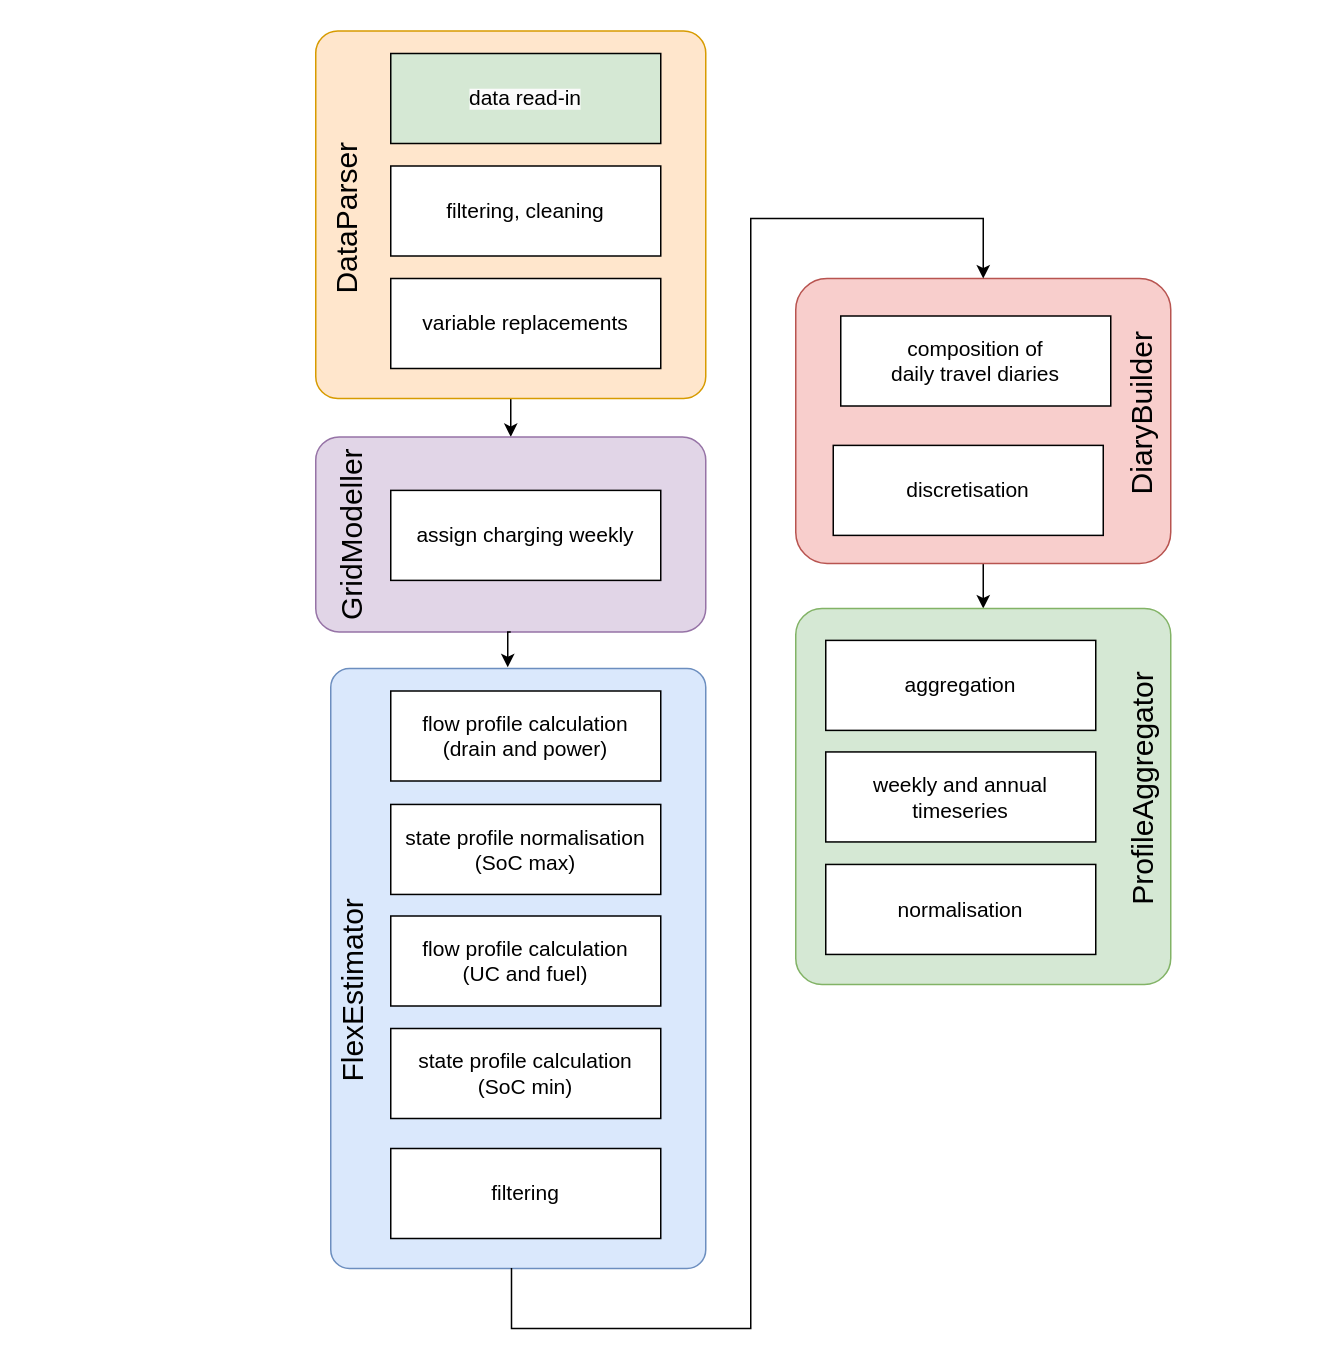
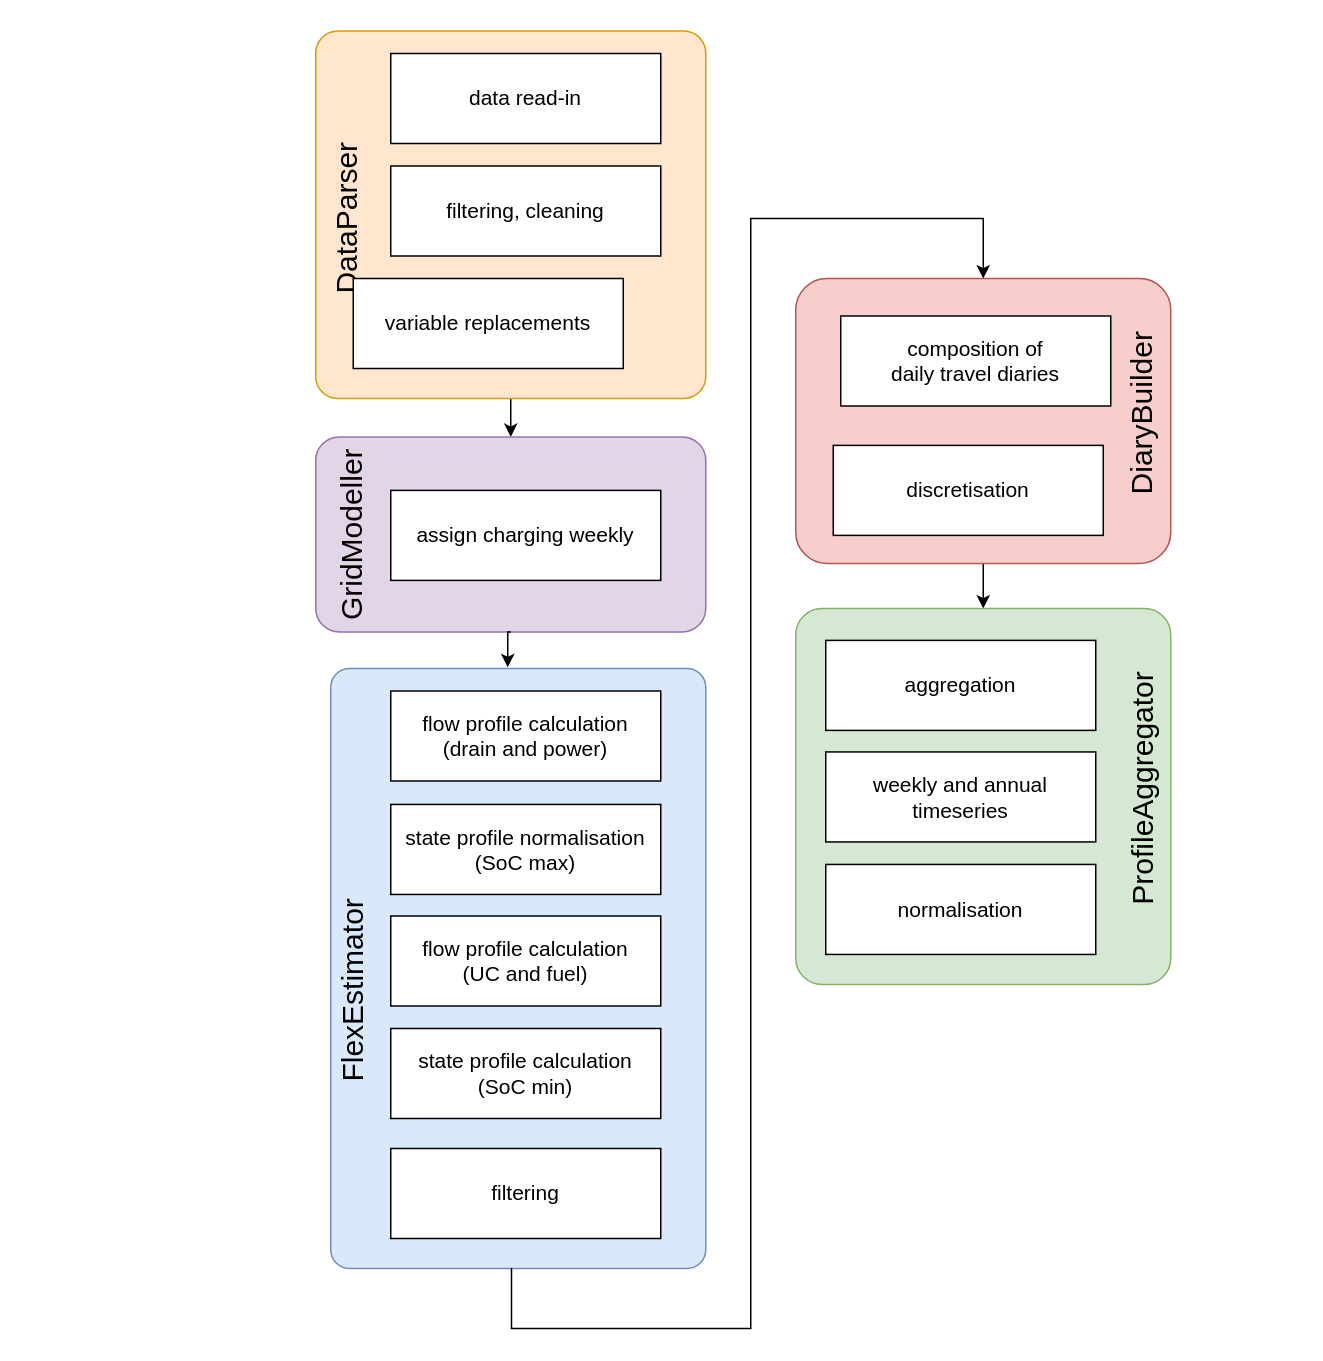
(526, 98) -> (526, 98)
(526, 323) -> (488, 323)
